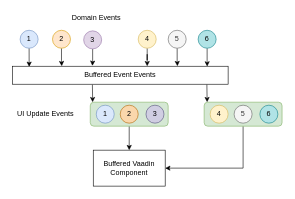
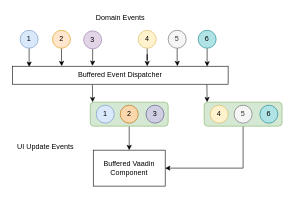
(96, 18) -> (120, 18)
(120, 75) -> (120, 75)
(45, 114) -> (45, 147)
